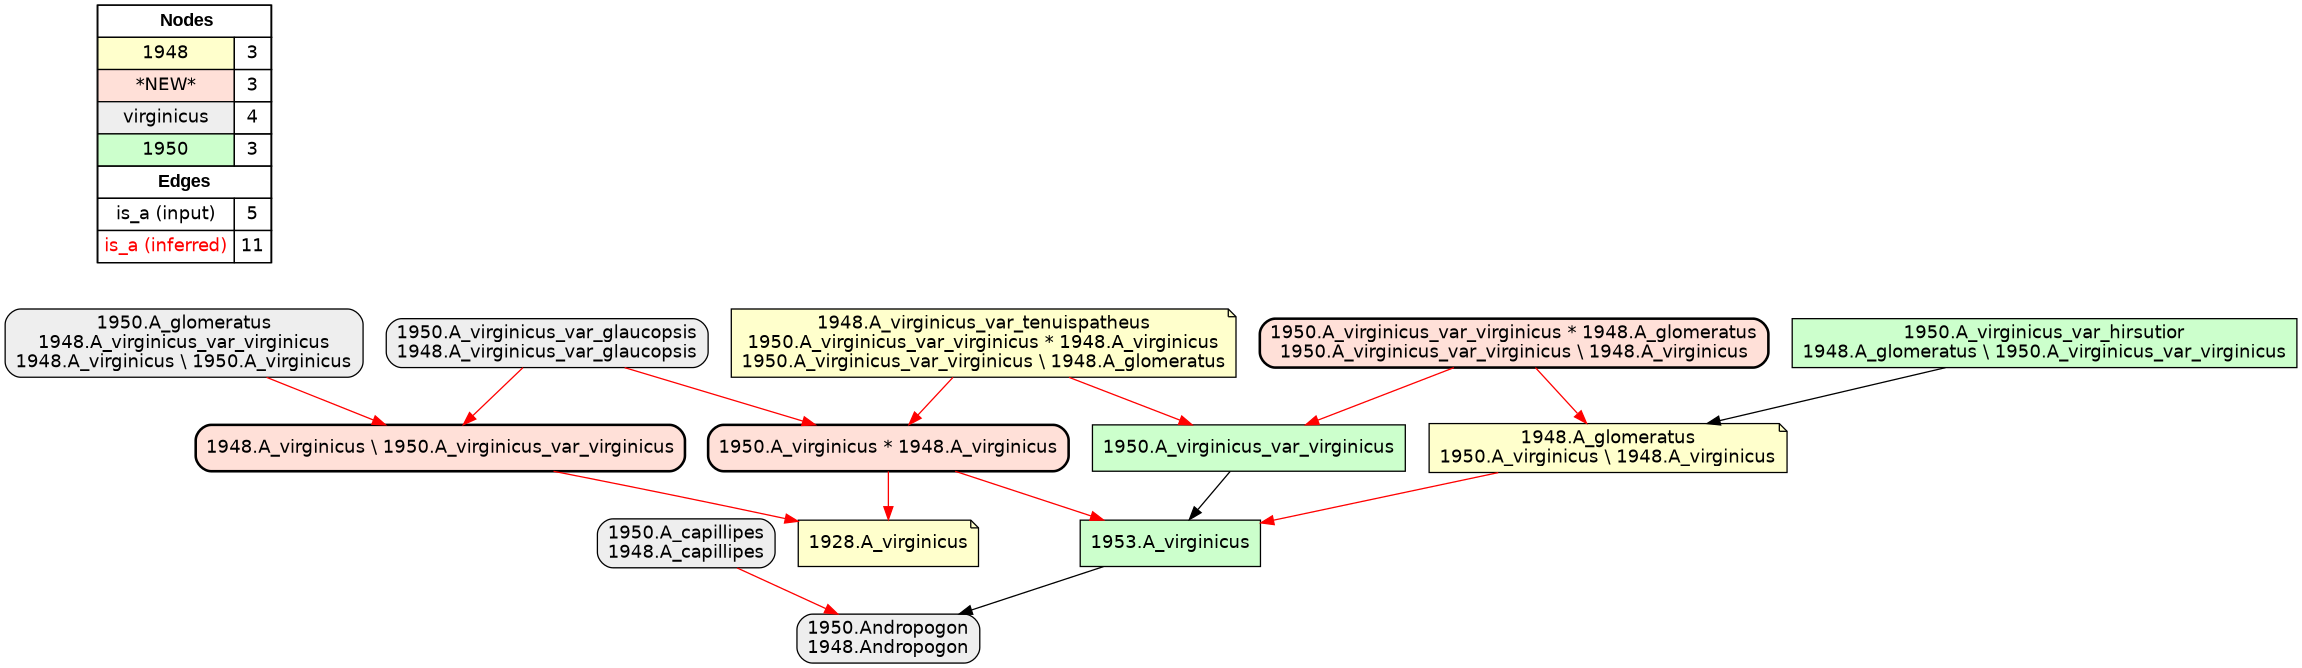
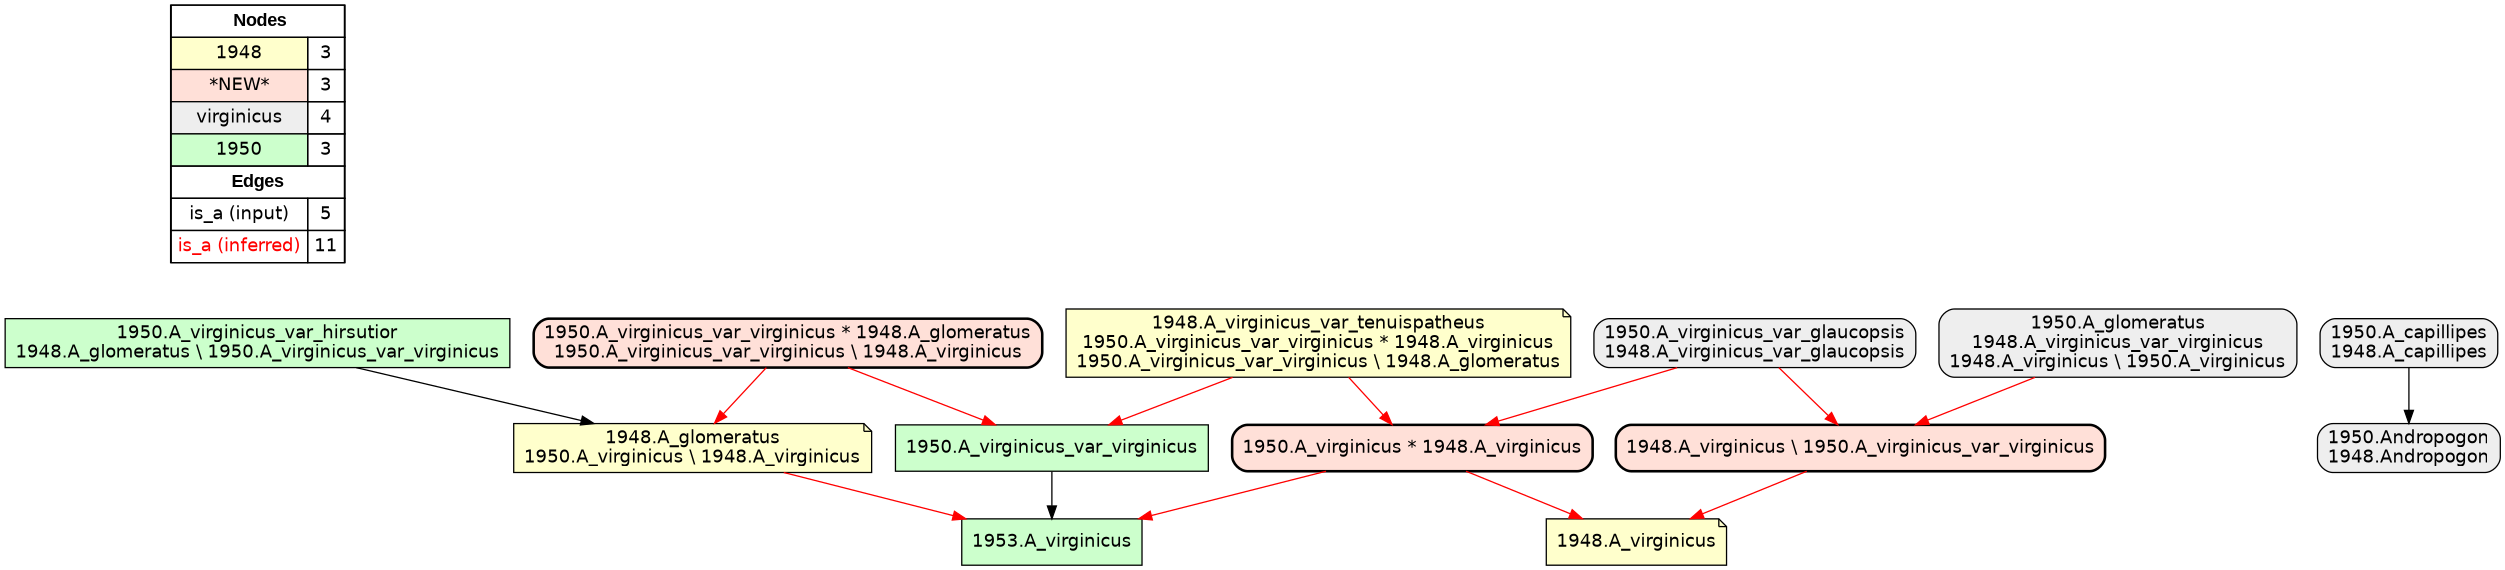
(888, 543) -> (1636, 542)
(782, 588) -> (2409, 389)
(1038, 588) -> none
